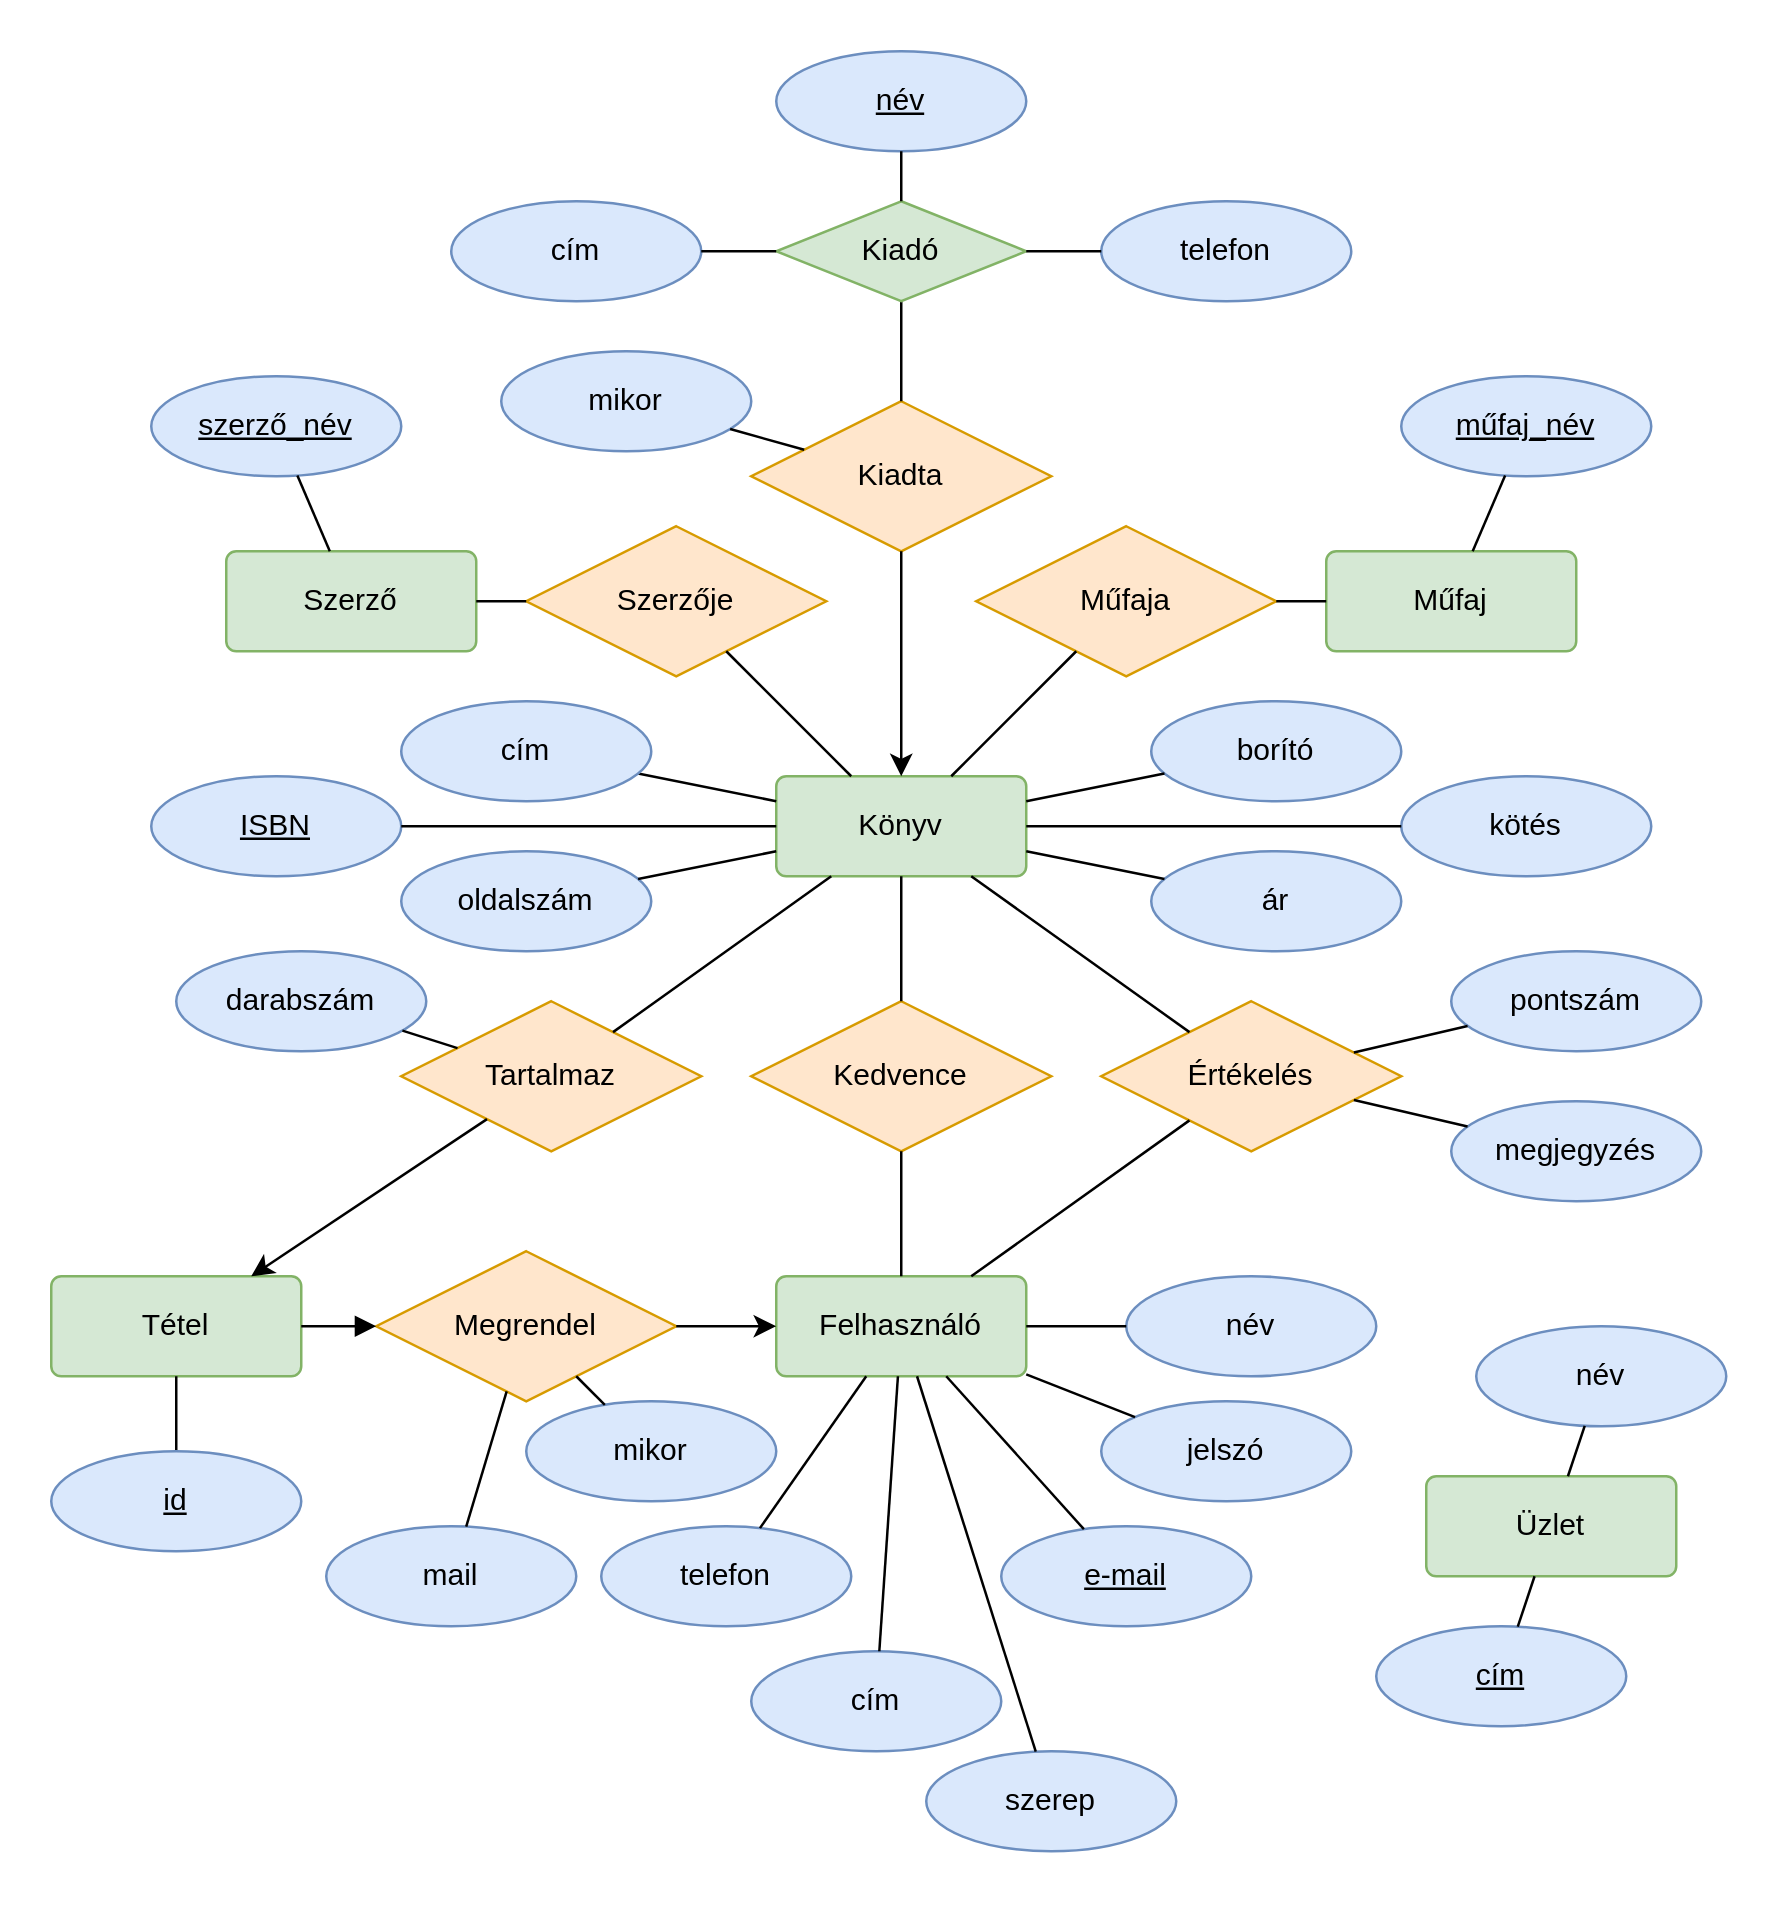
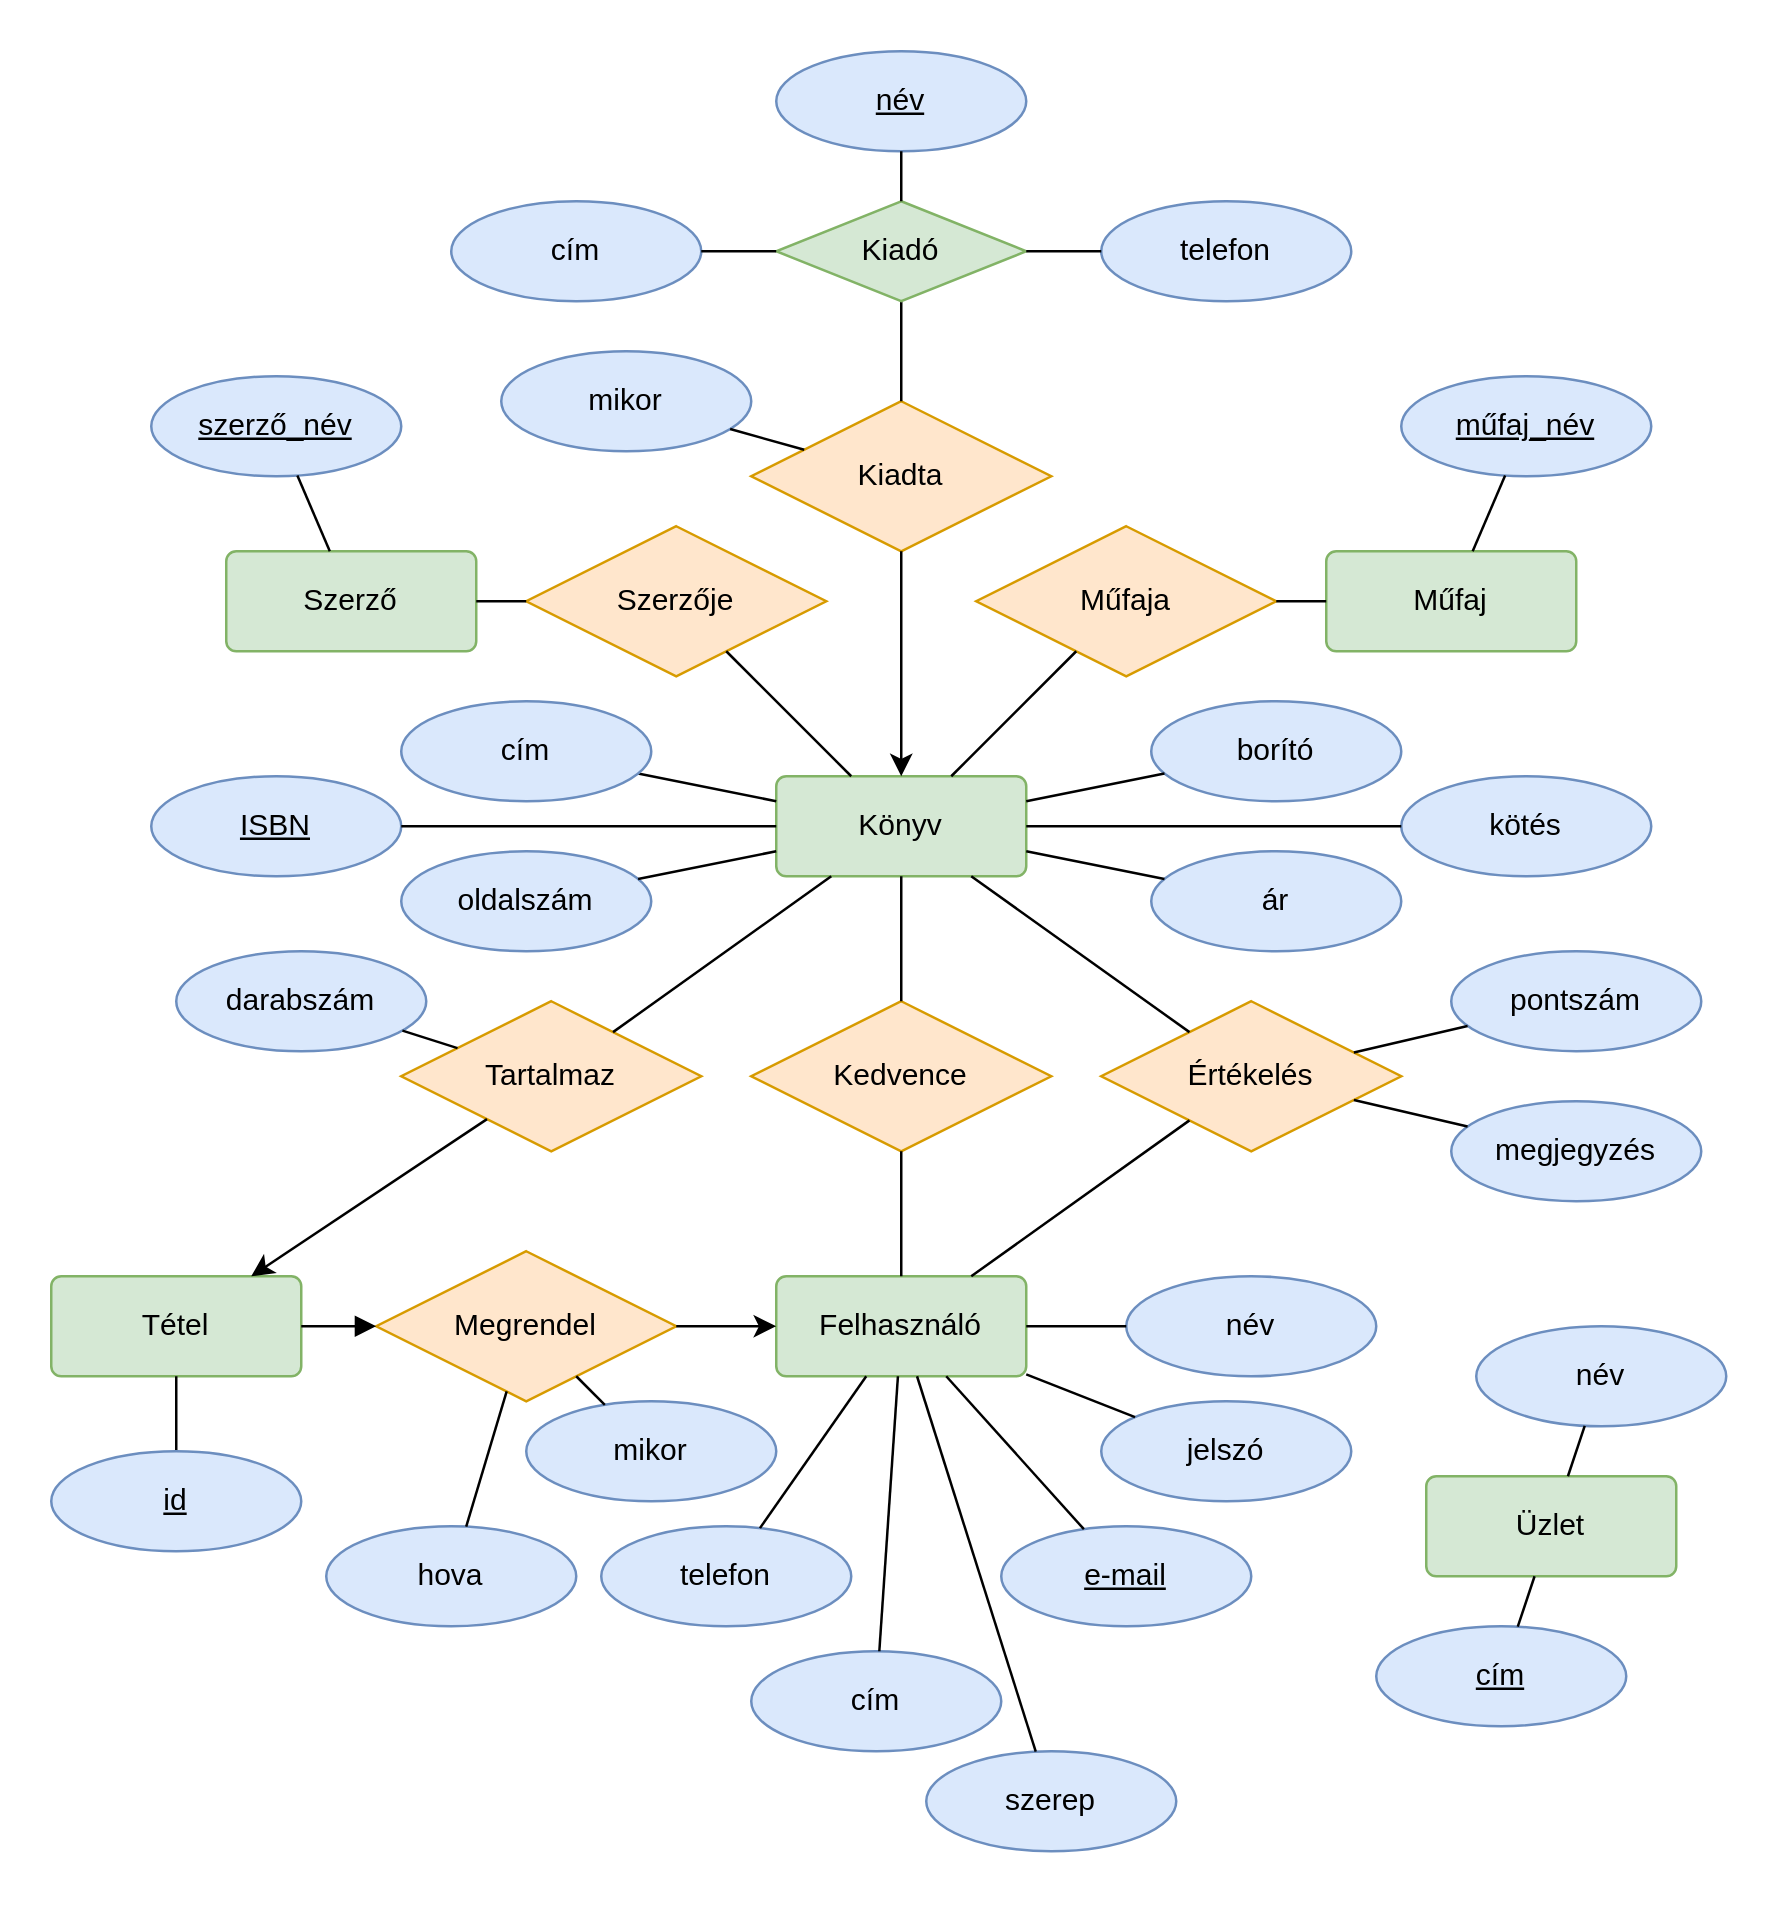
(451, 1576) -> (451, 1576)
